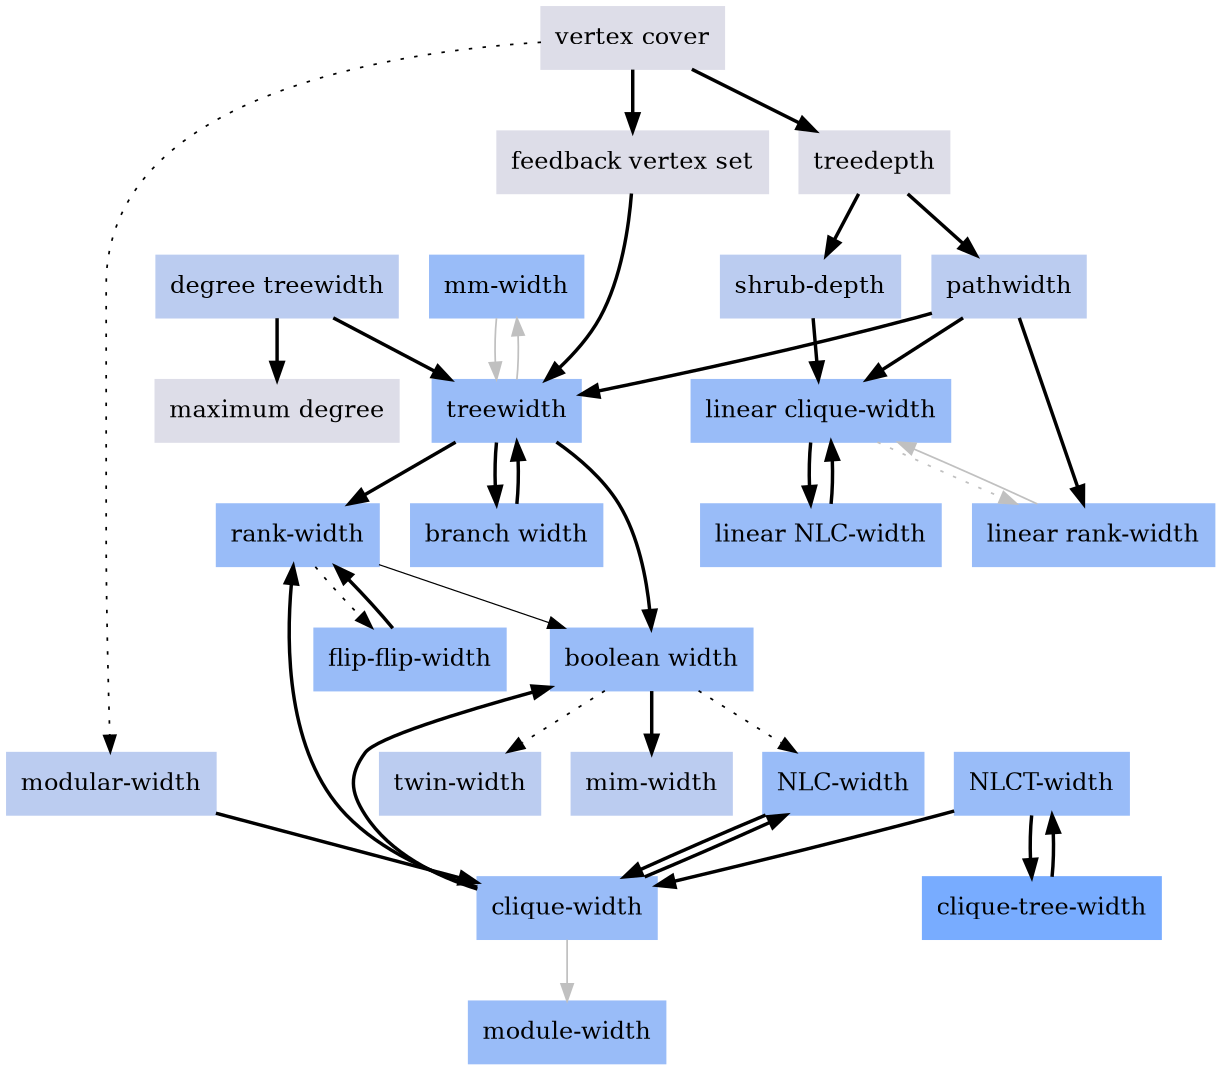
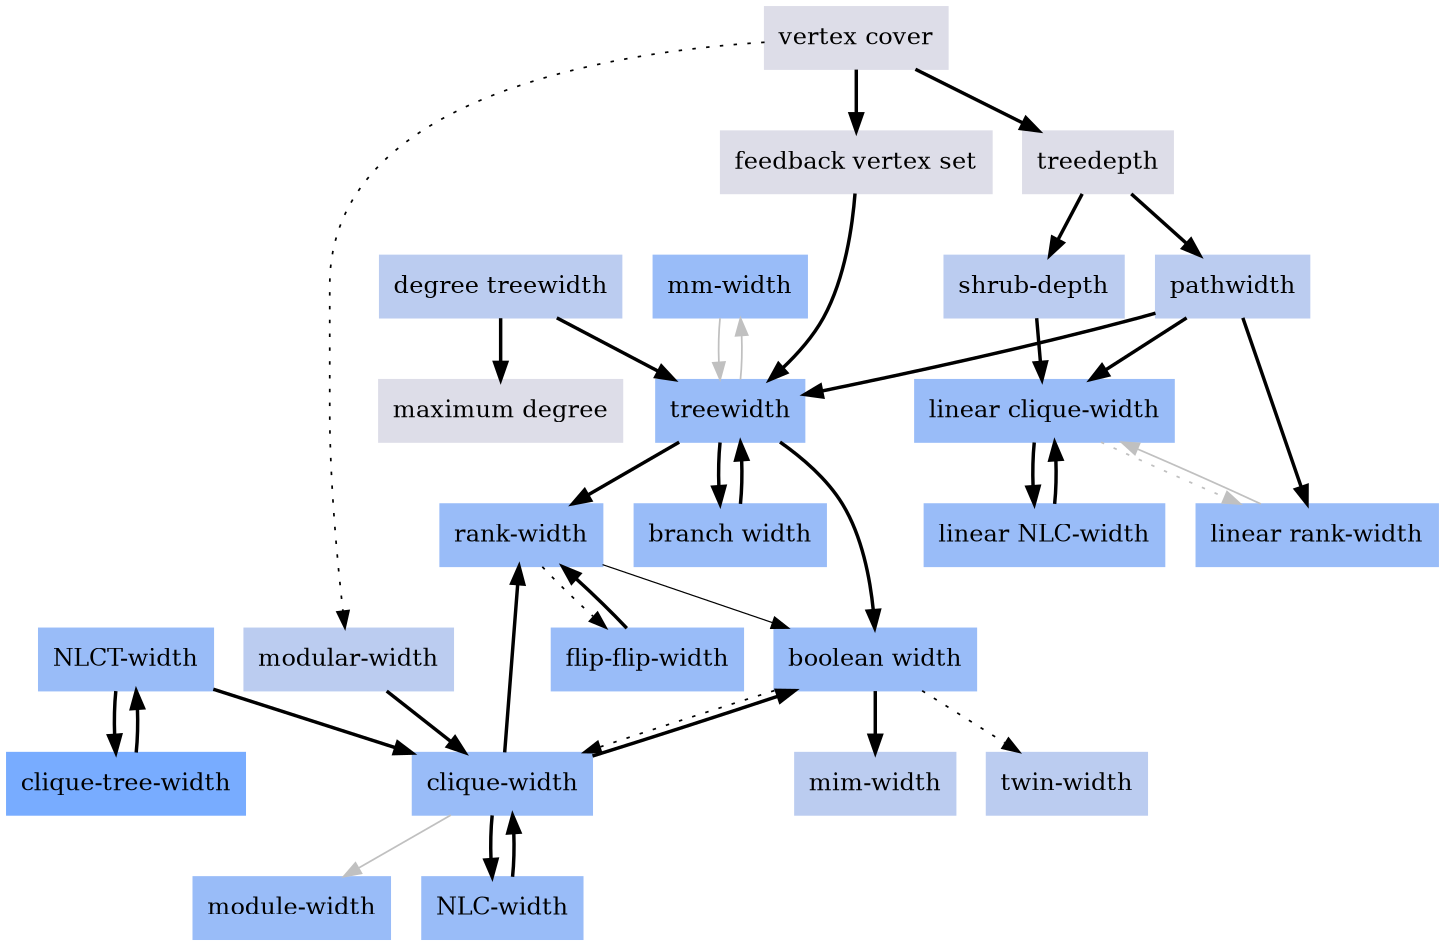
(740, 717) -> (687, 718)
